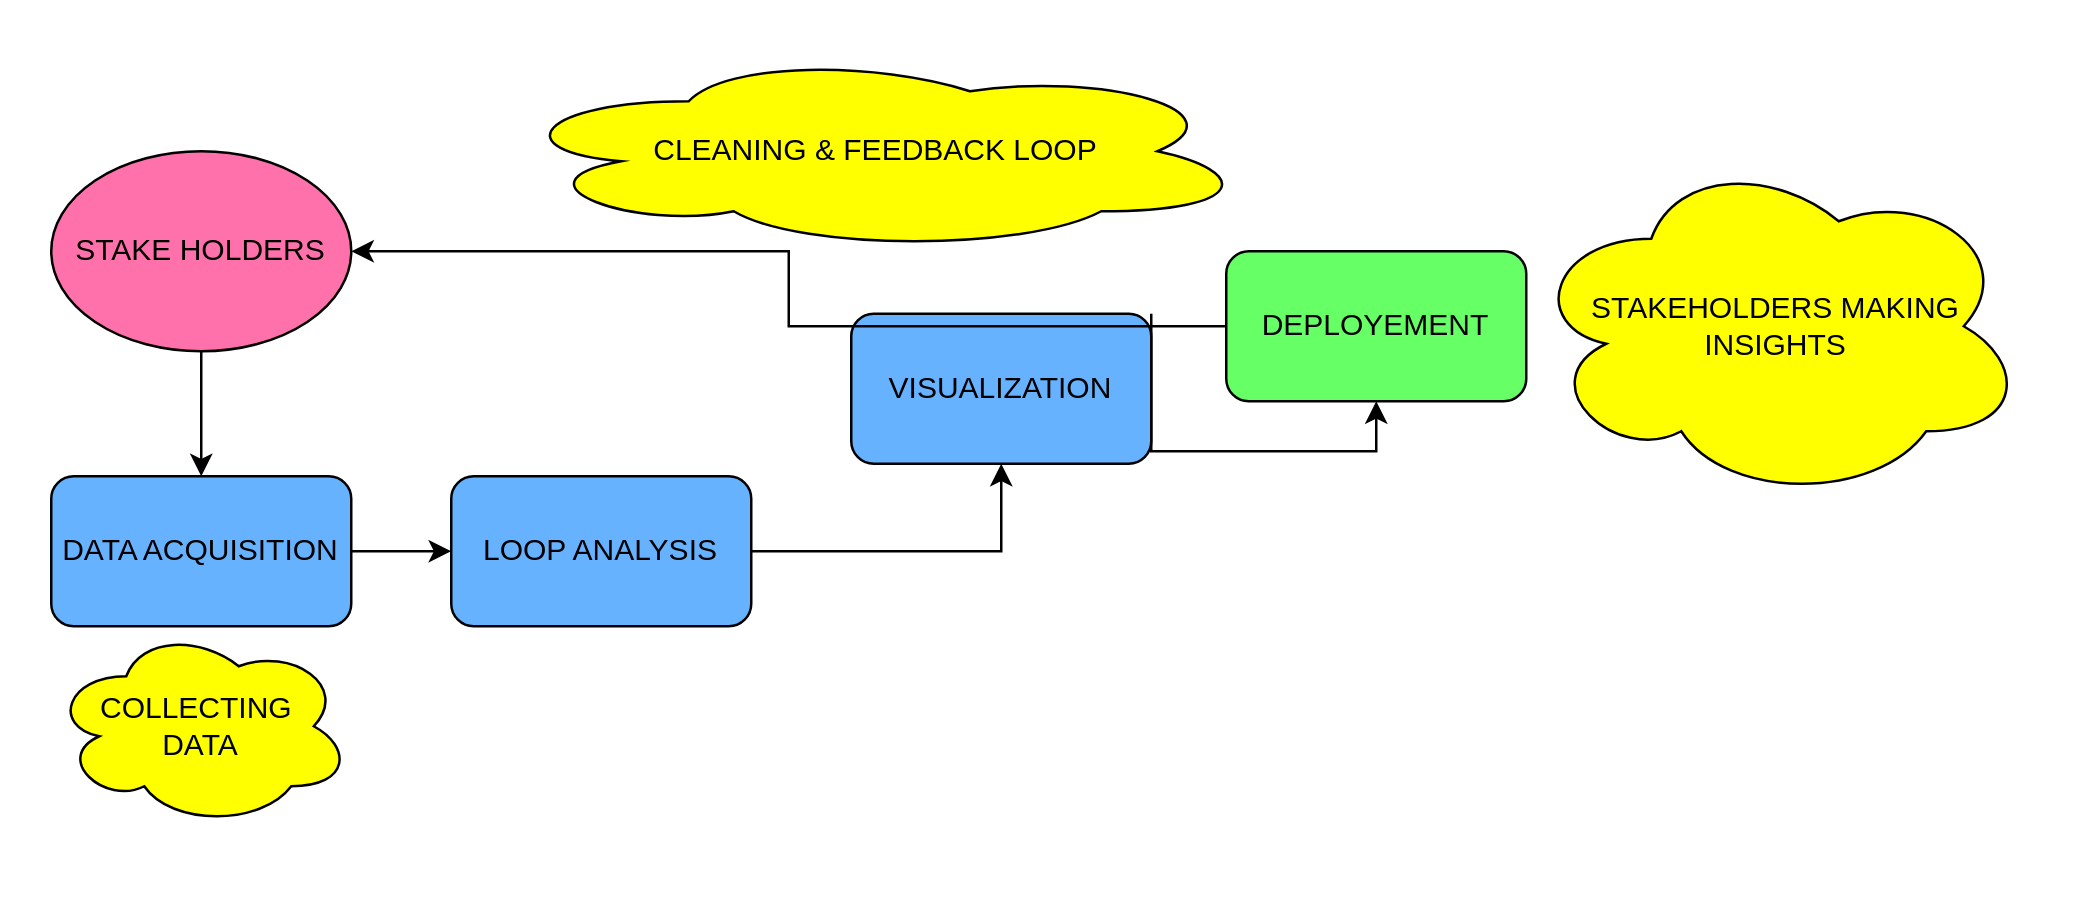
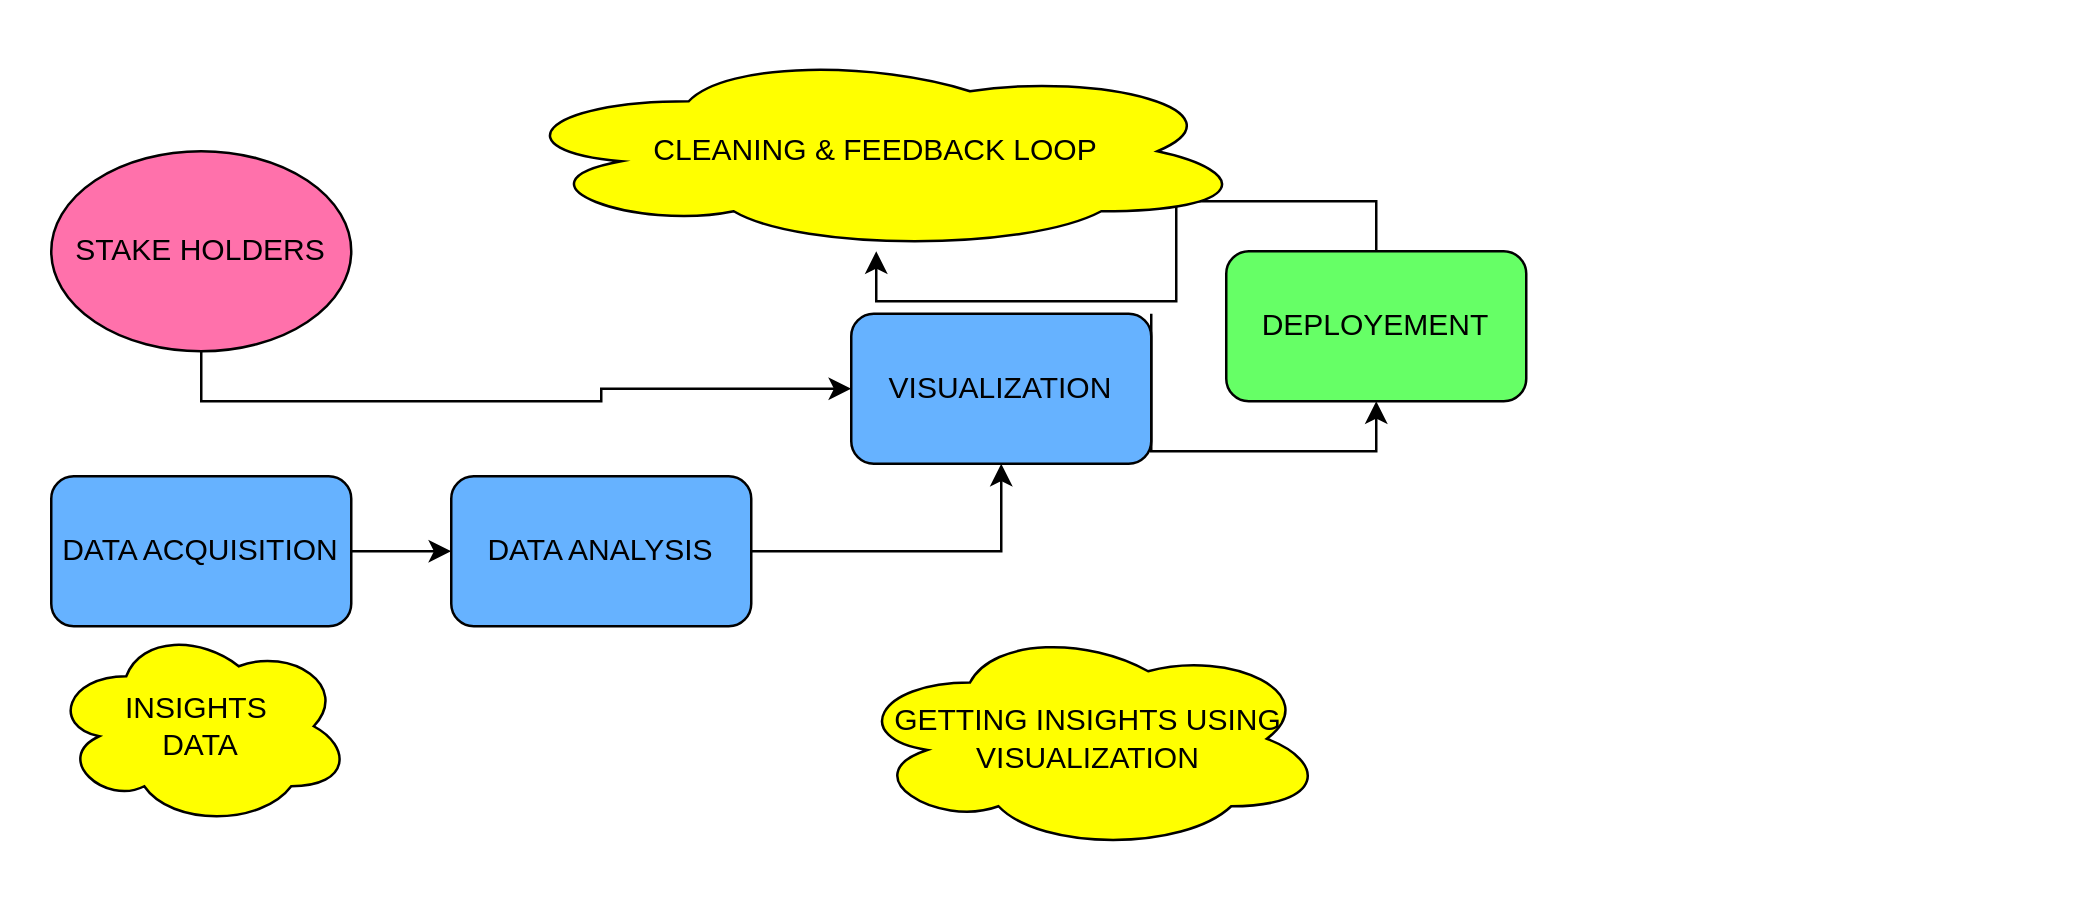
(789, 257) -> (1057, 301)
(1776, 326) -> none
(201, 429) -> (522, 401)
(601, 551) -> (601, 551)
(201, 726) -> (201, 726)
none -> (1089, 739)
